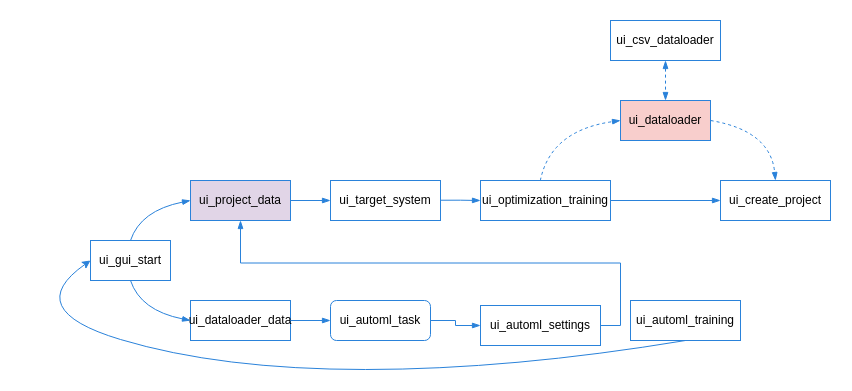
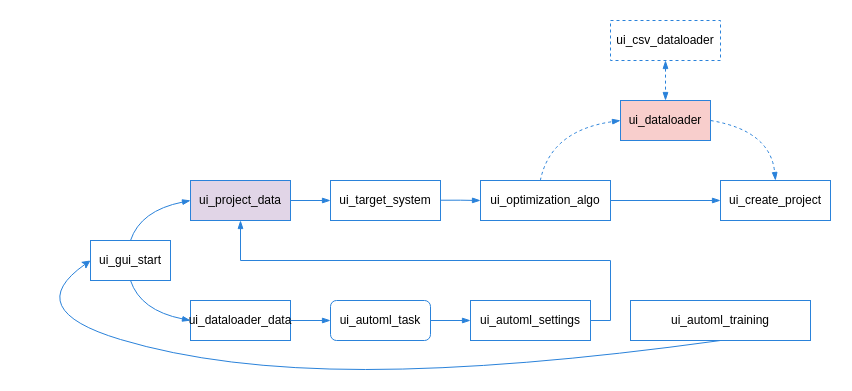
(666, 41) -> (666, 41)
(546, 201) -> (546, 201)
(686, 321) -> (721, 321)
(541, 326) -> (531, 321)
